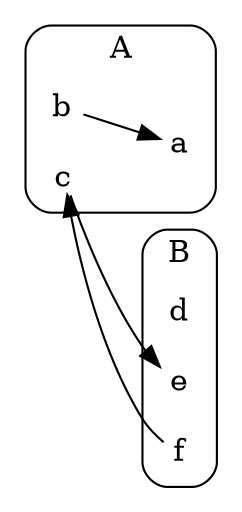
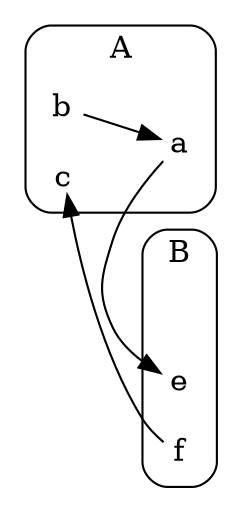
(103, 275) -> (107, 260)
(180, 313) -> none
